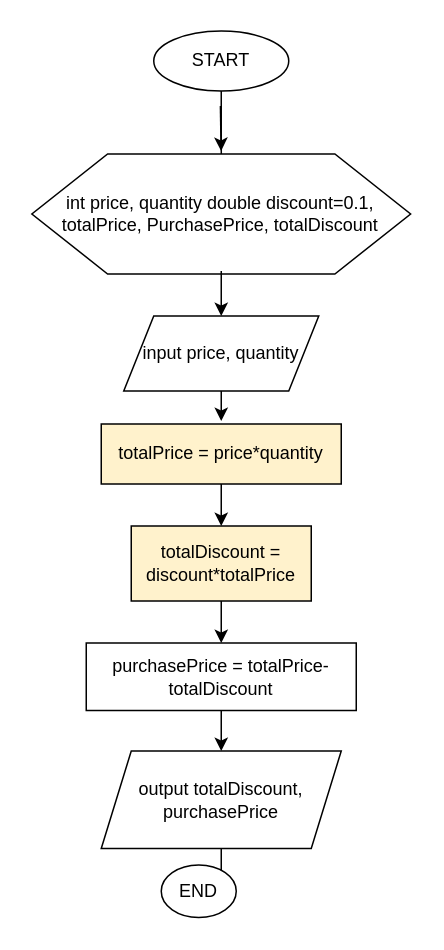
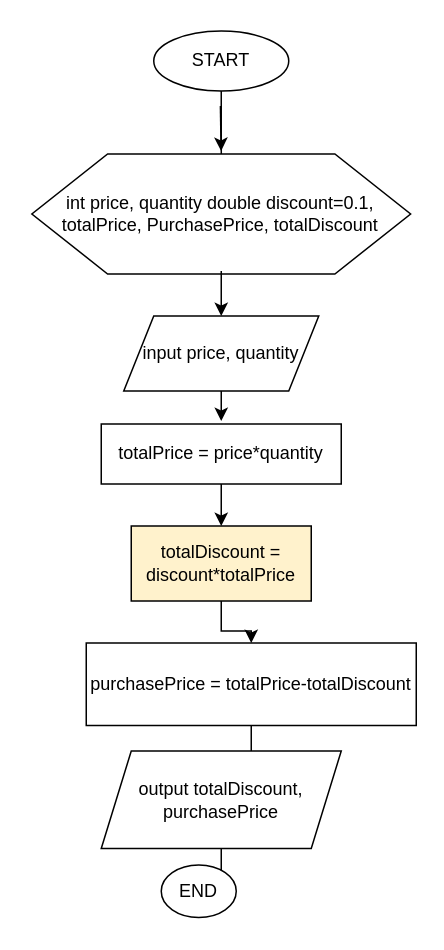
(221, 454) -> (221, 454)
(221, 677) -> (251, 684)
